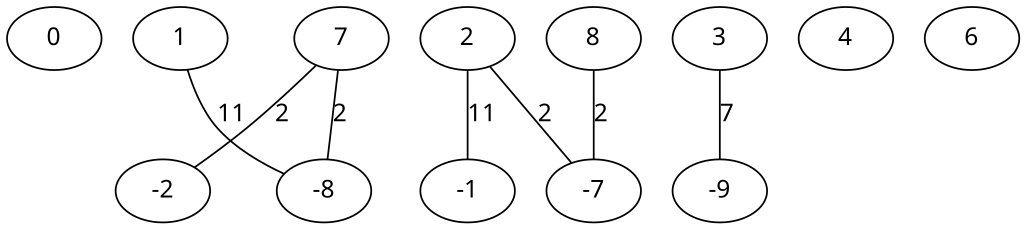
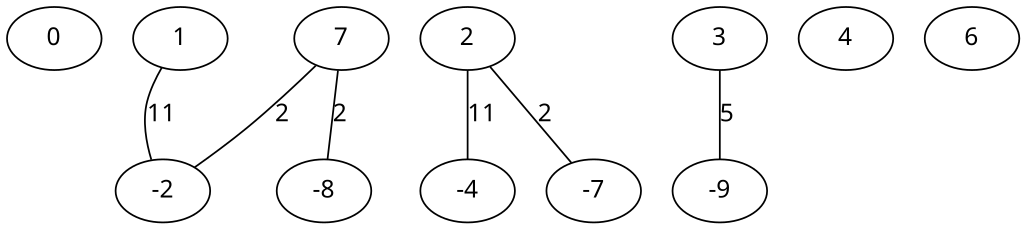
(594, 39) -> none
(728, 115) -> (728, 115)
(220, 131) -> (145, 112)
(468, 191) -> (468, 191)
